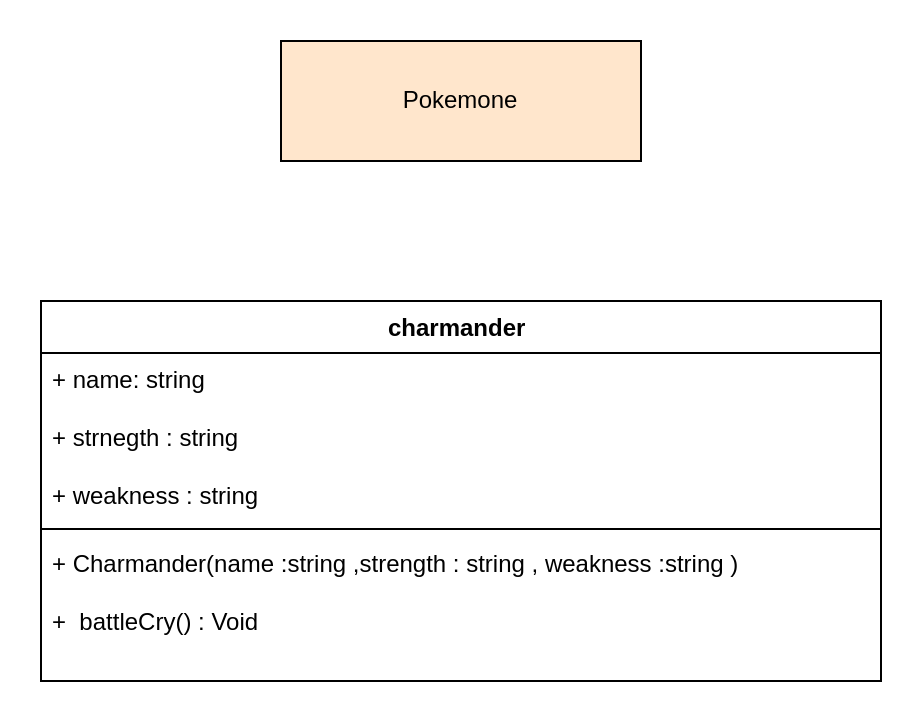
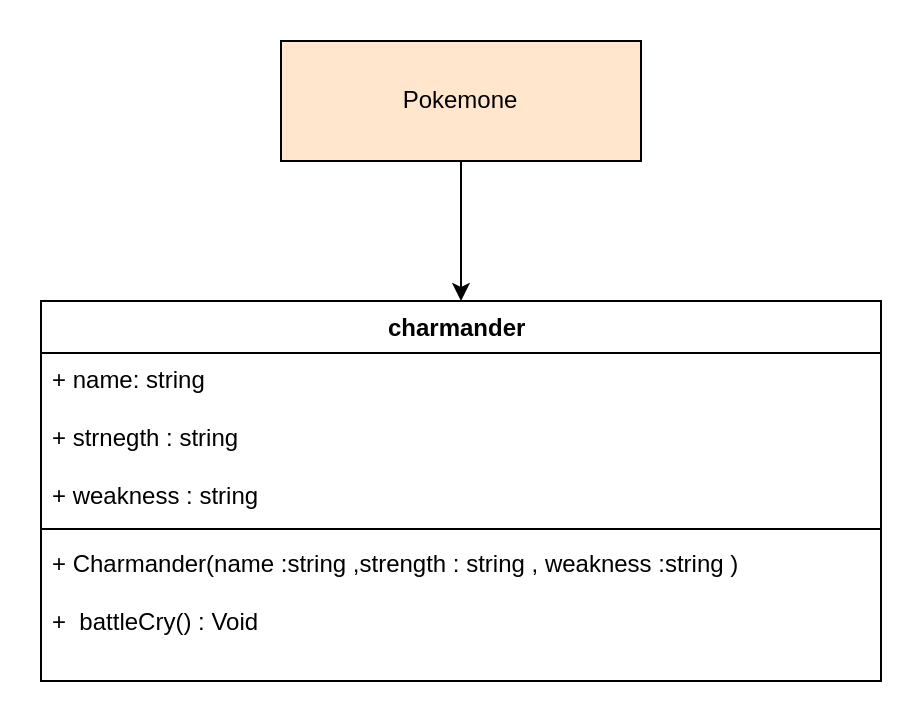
none -> (461, 224)
